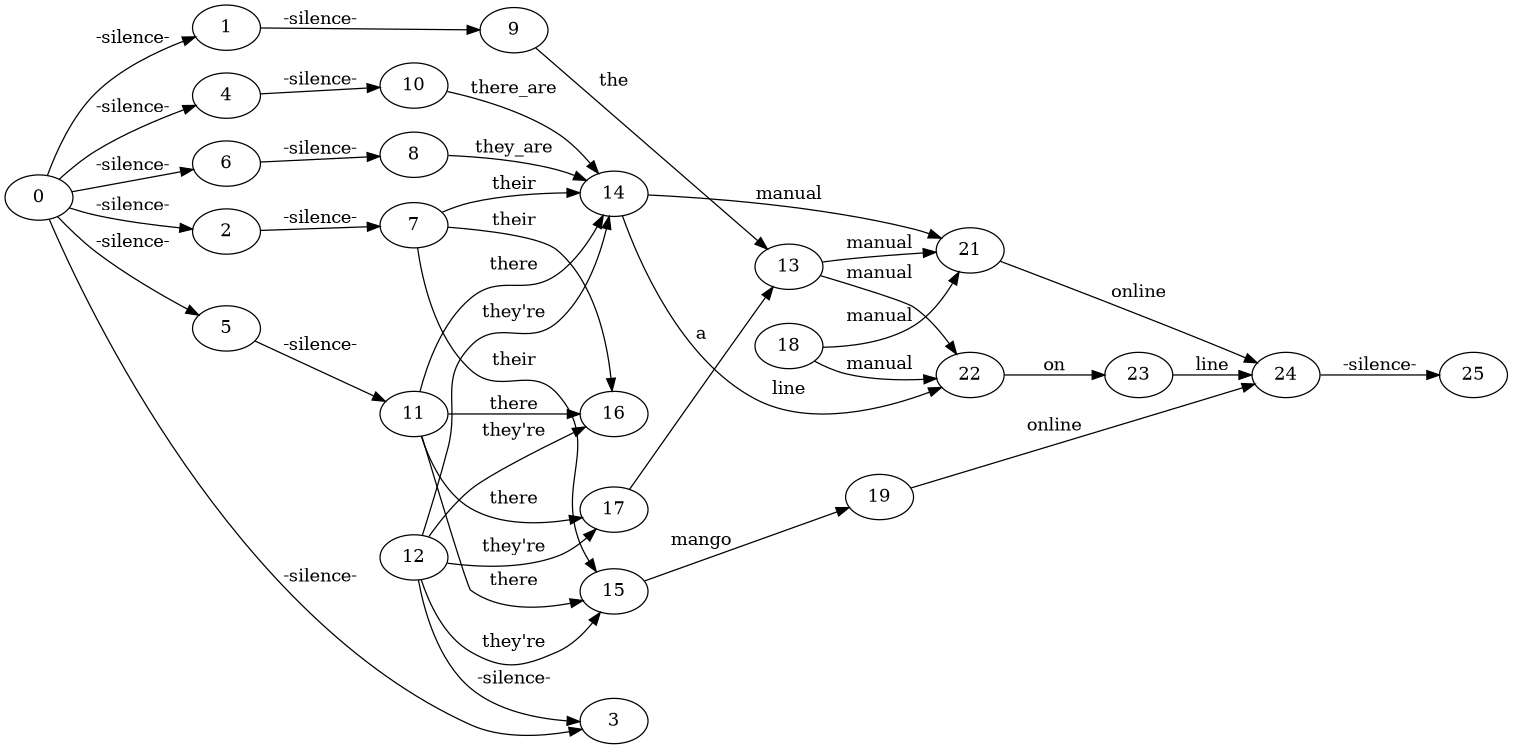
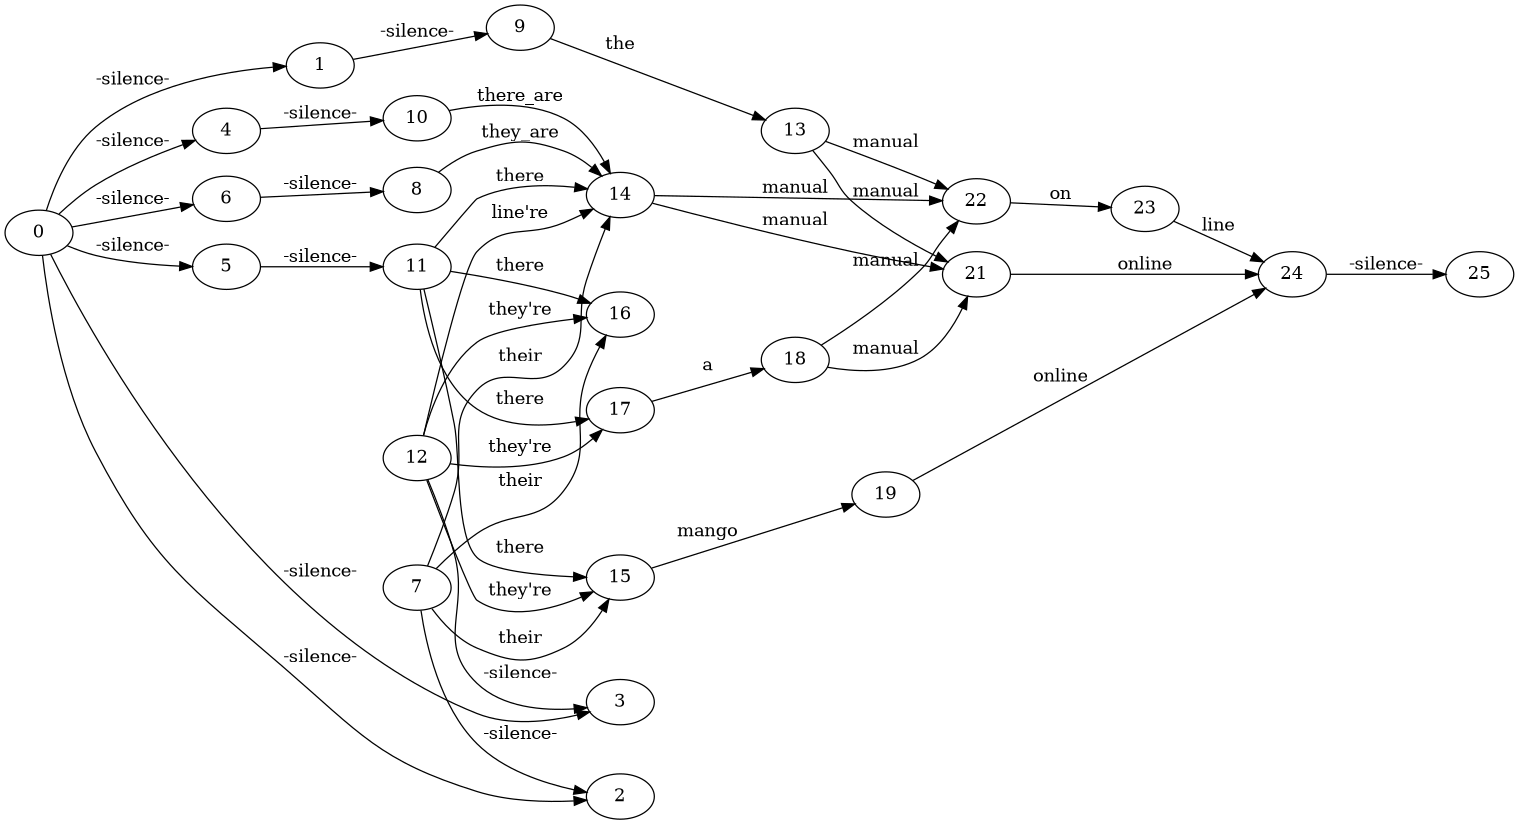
(314, 229) -> (465, 729)
(514, 313) -> (520, 213)
(789, 389) -> (795, 188)
(697, 393) -> (702, 387)
